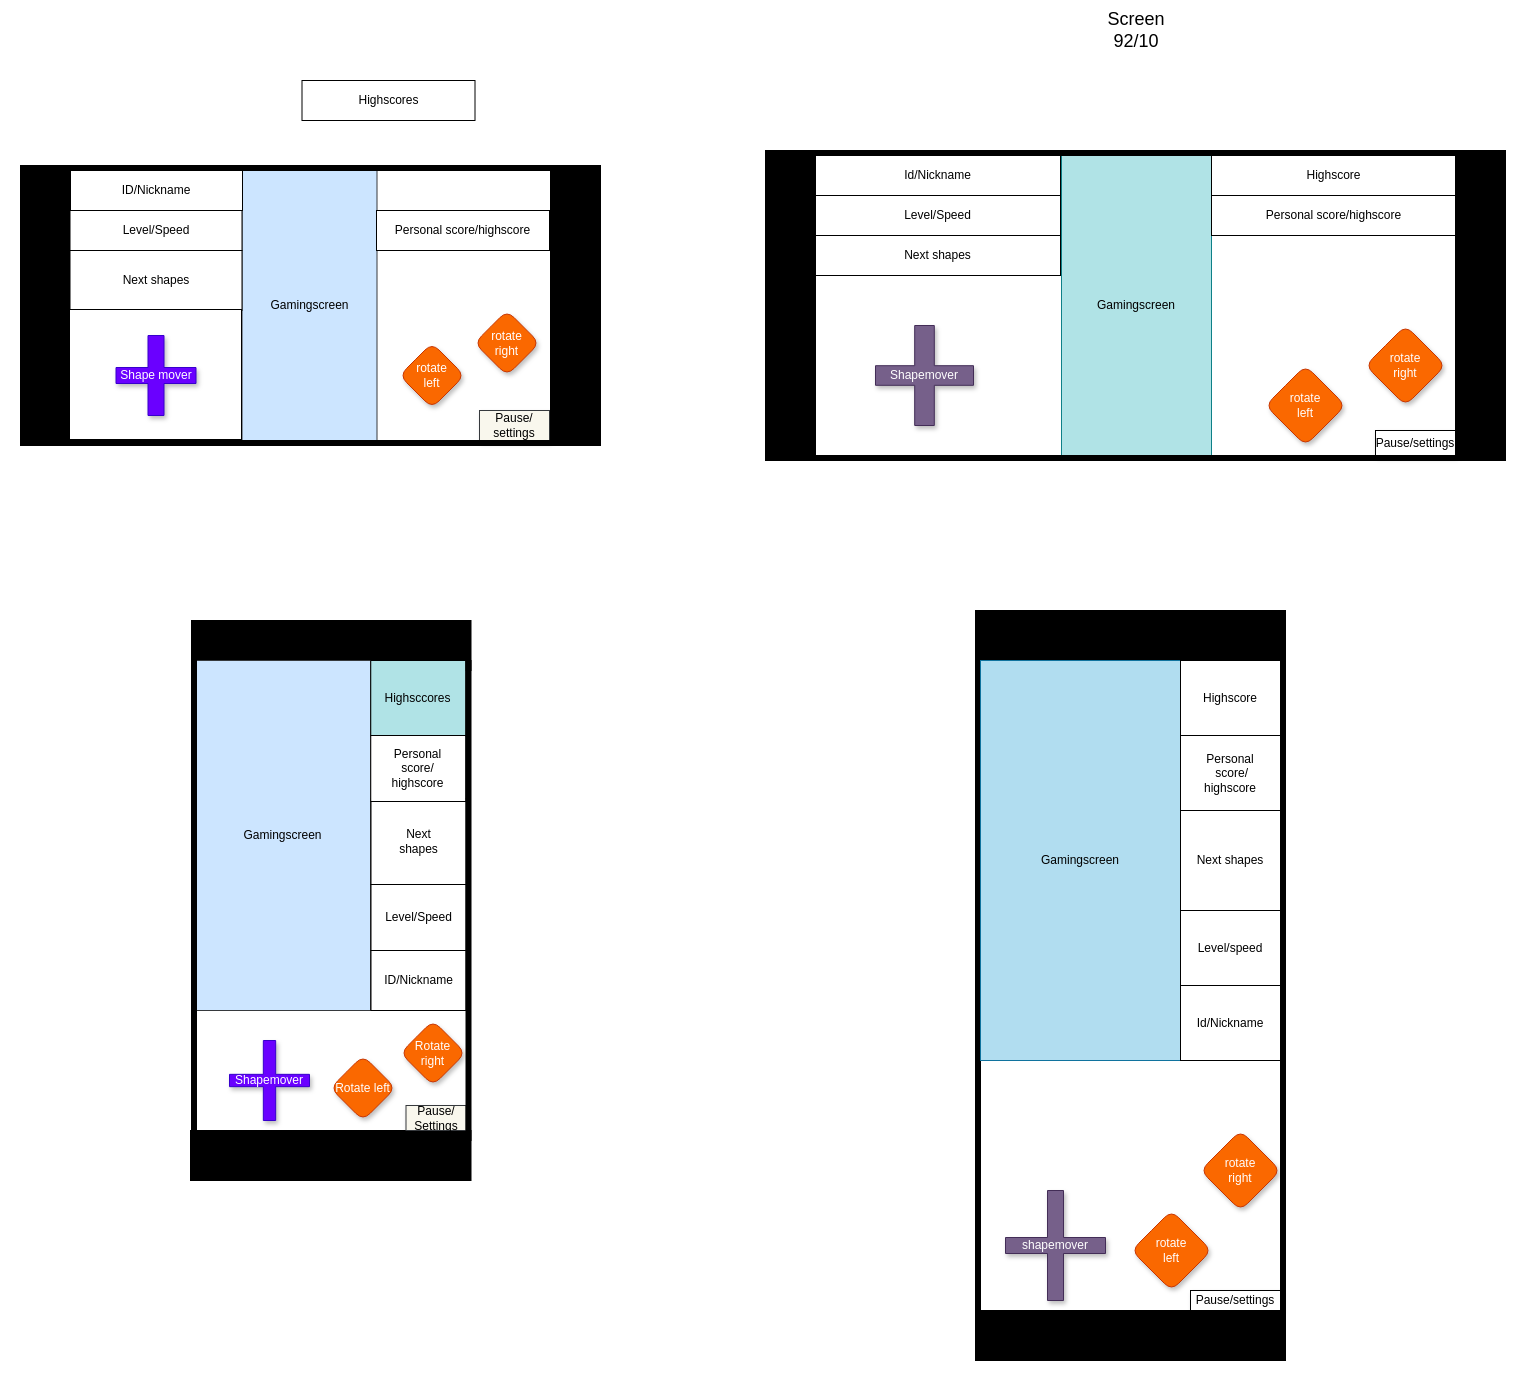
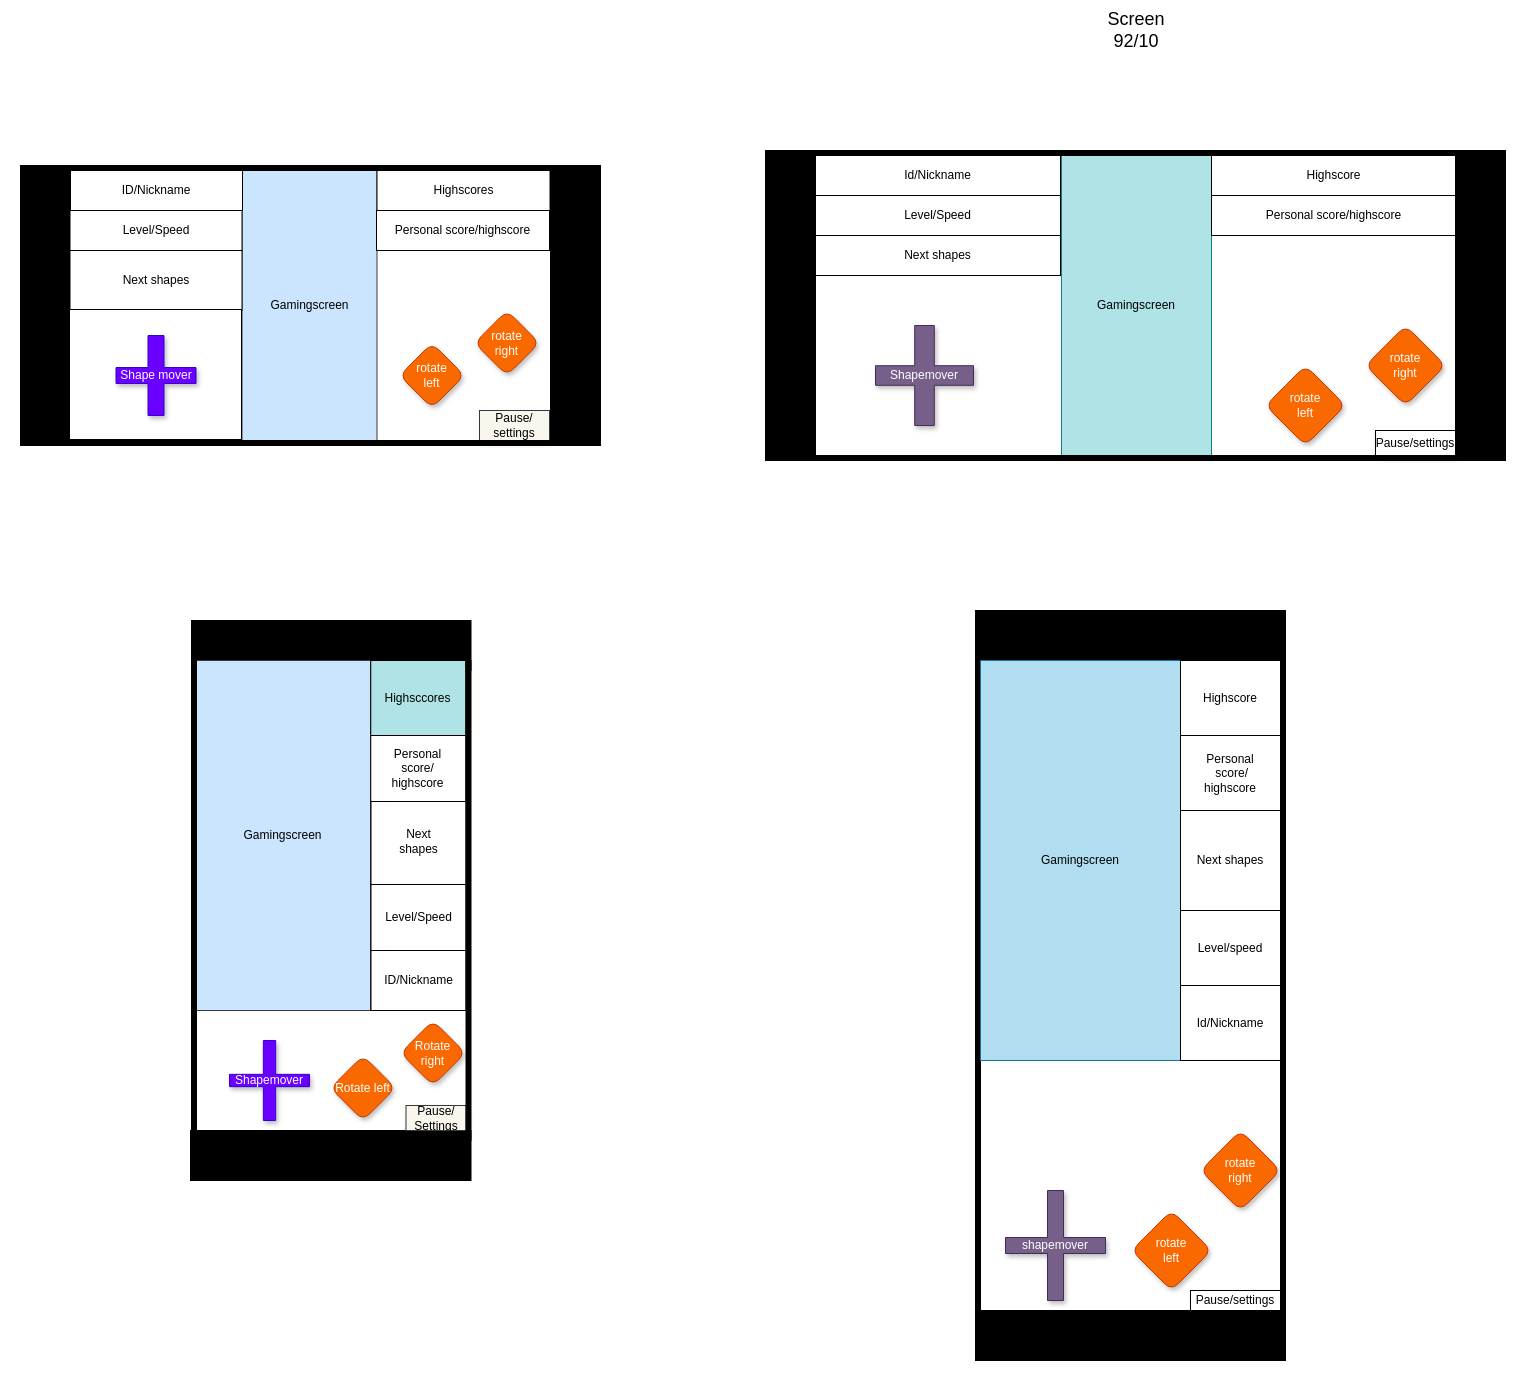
(389, 101) -> (464, 191)
